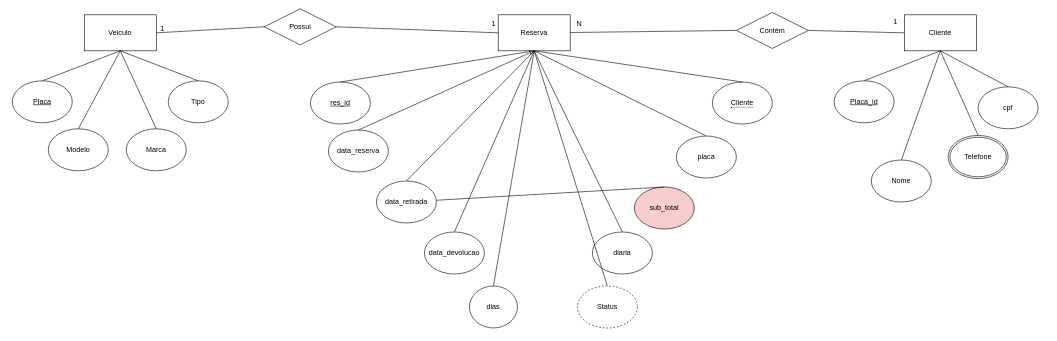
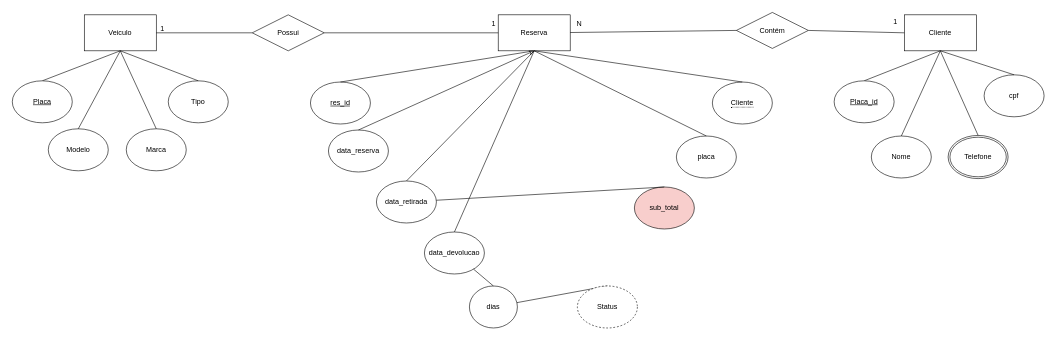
(300, 27) -> (288, 33)
(1008, 108) -> (1014, 96)
(580, 145) -> none
(514, 170) -> (484, 277)
(572, 173) -> (555, 296)
(902, 181) -> (902, 157)
(623, 253) -> none
